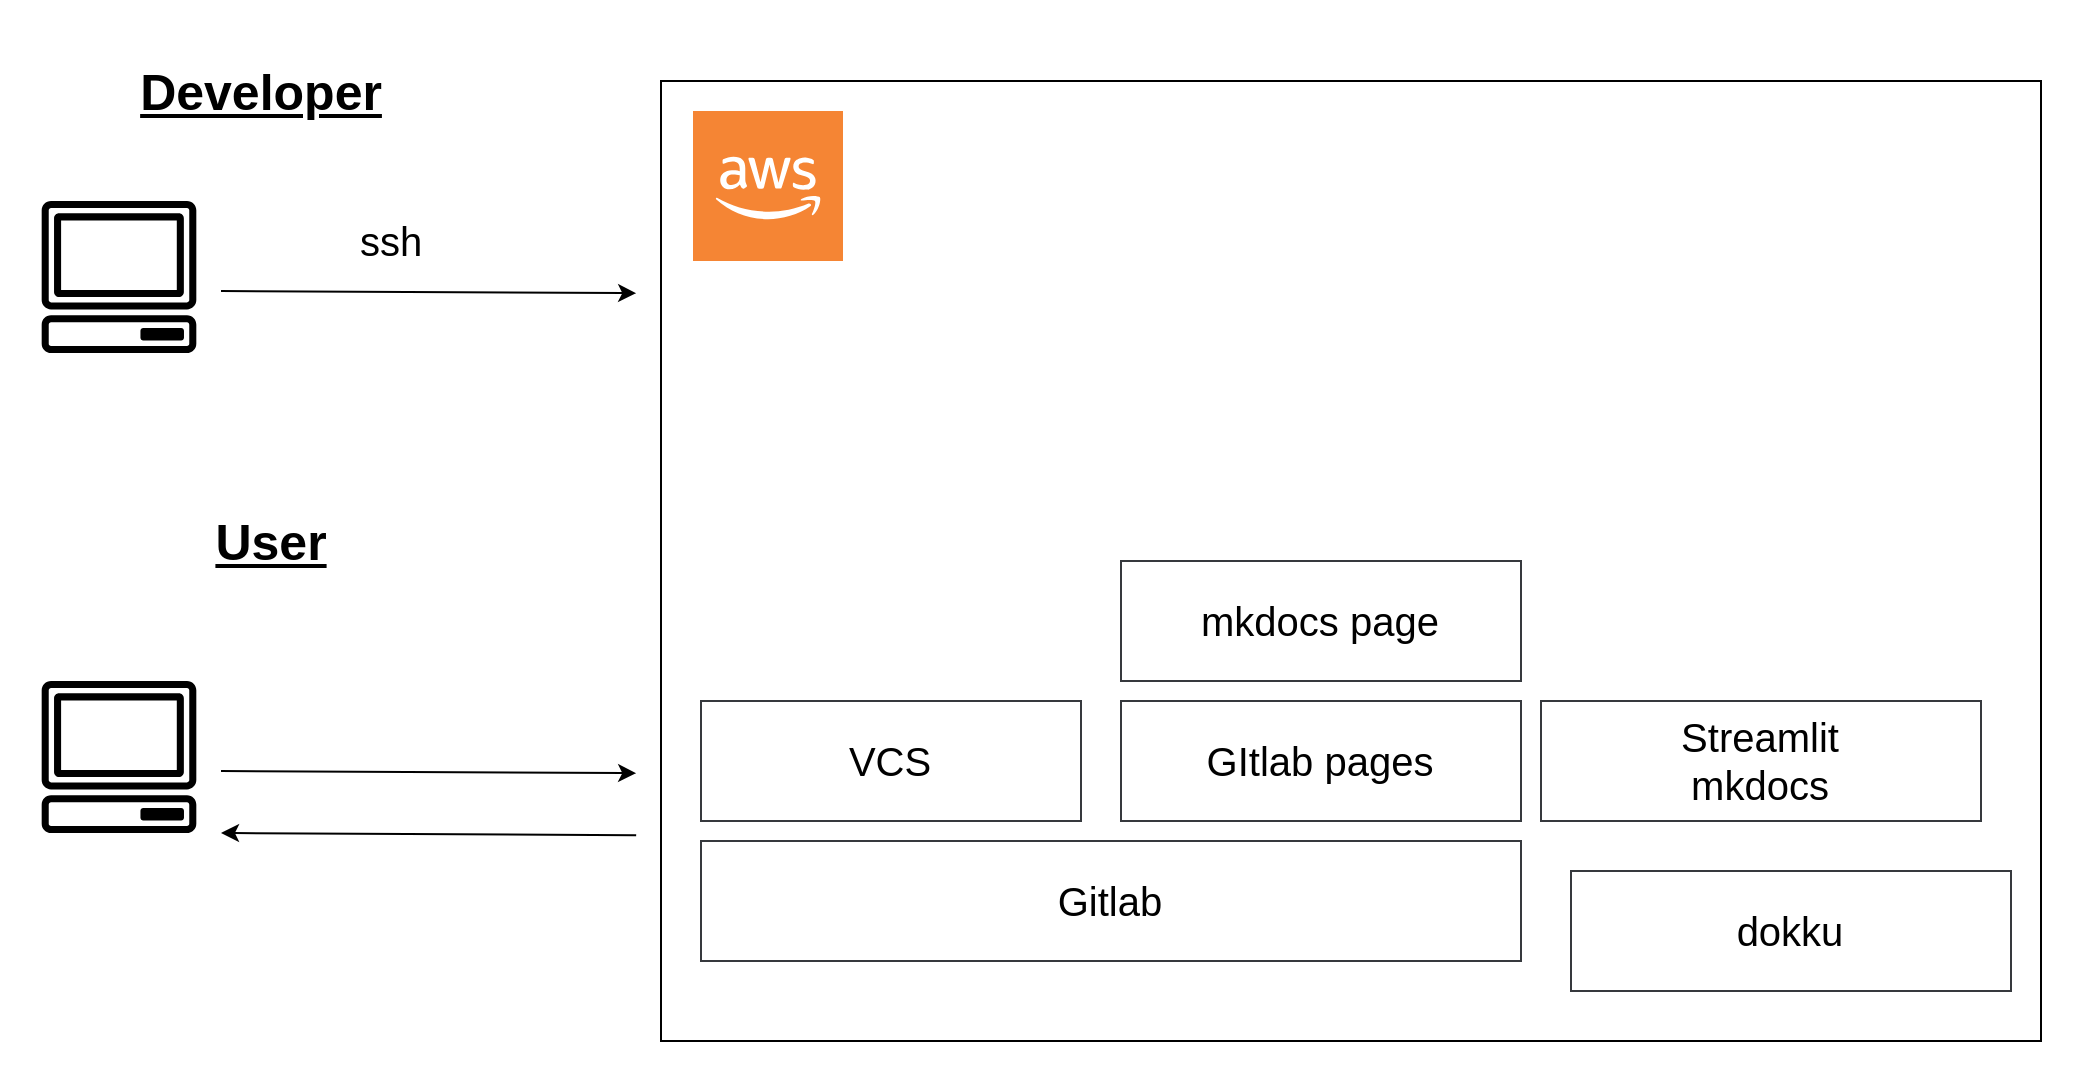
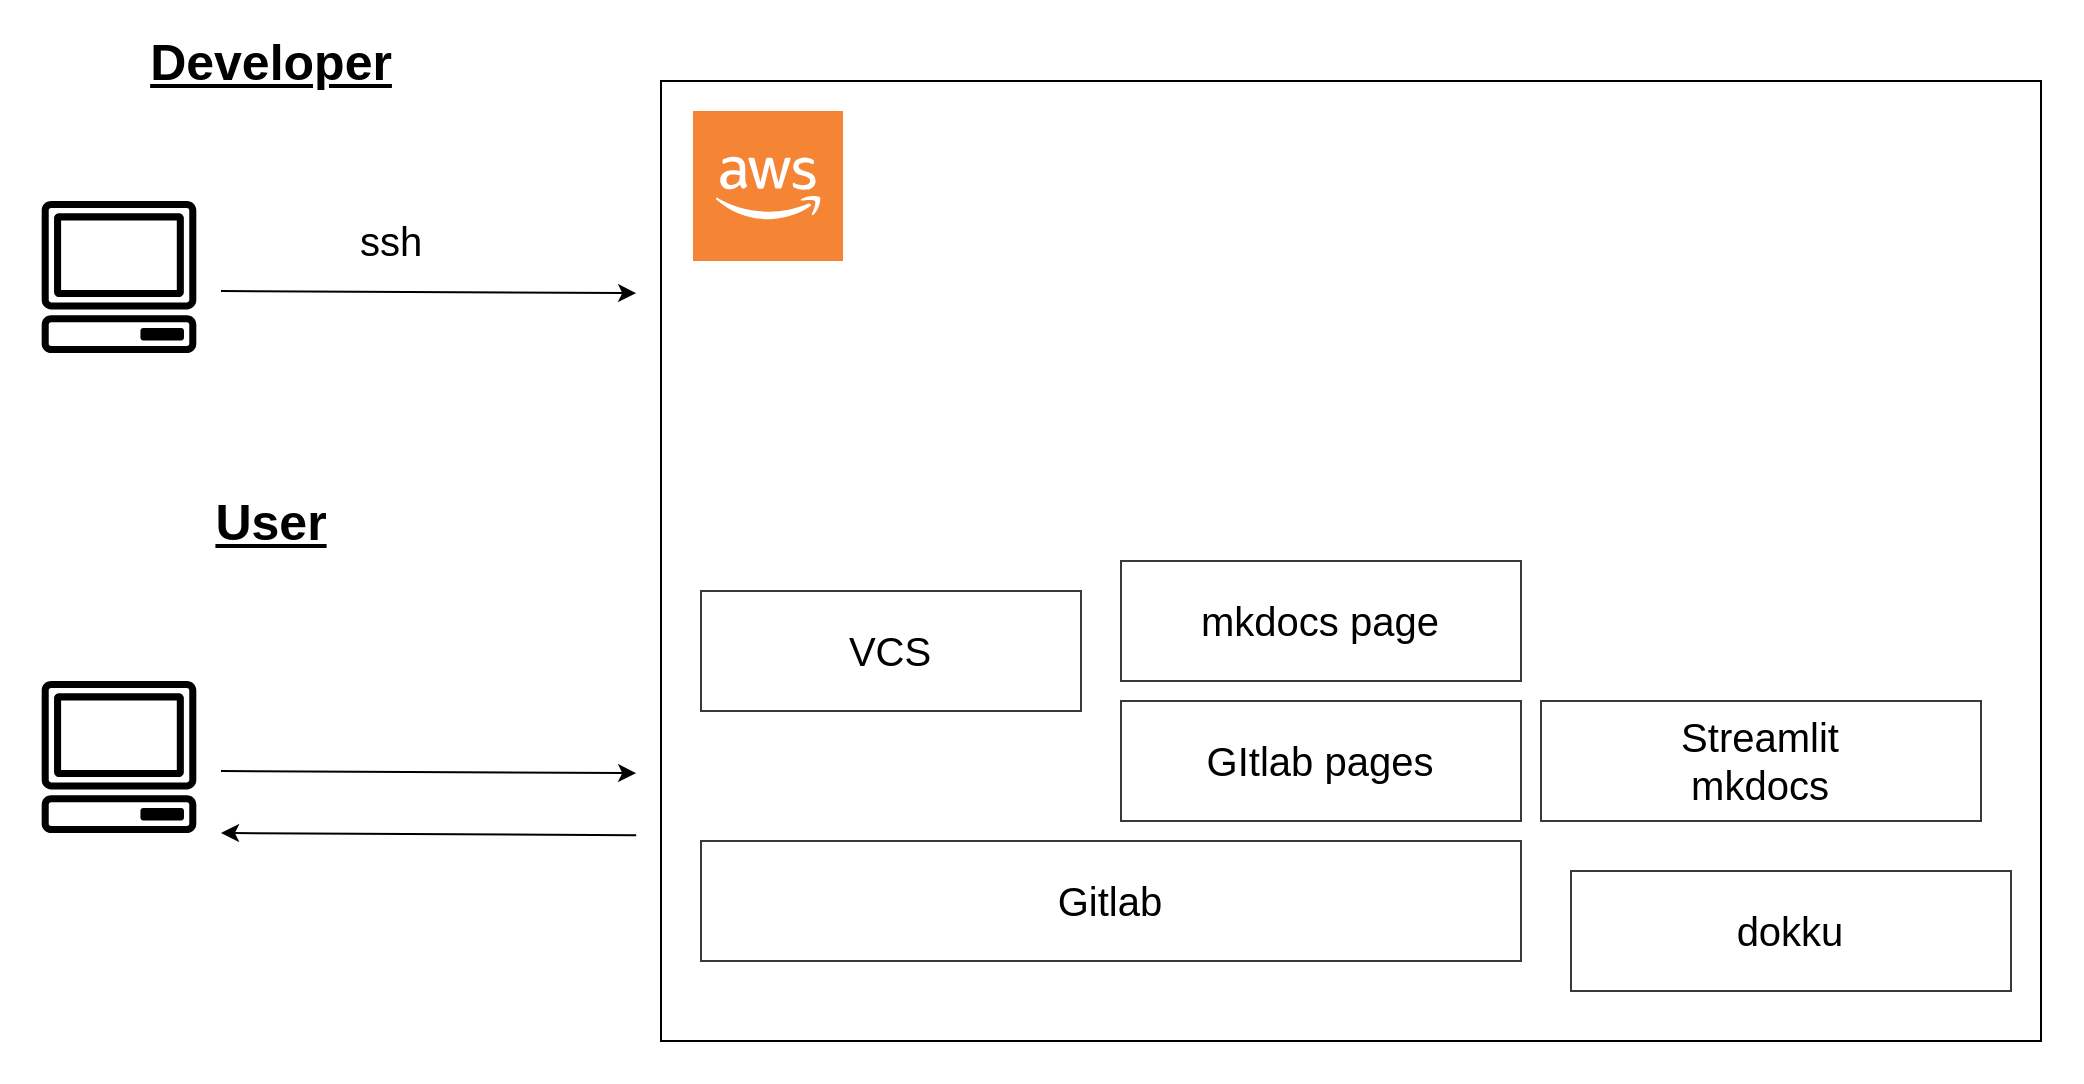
(261, 91) -> (271, 61)
(271, 541) -> (271, 521)
(891, 761) -> (891, 651)
